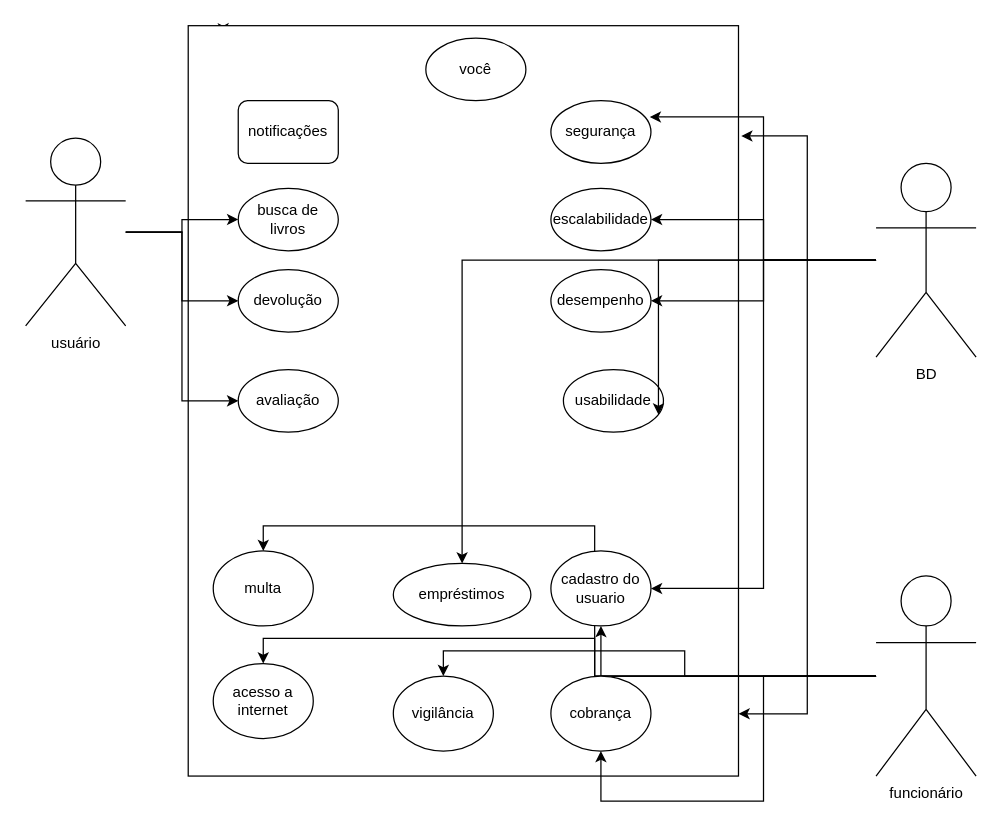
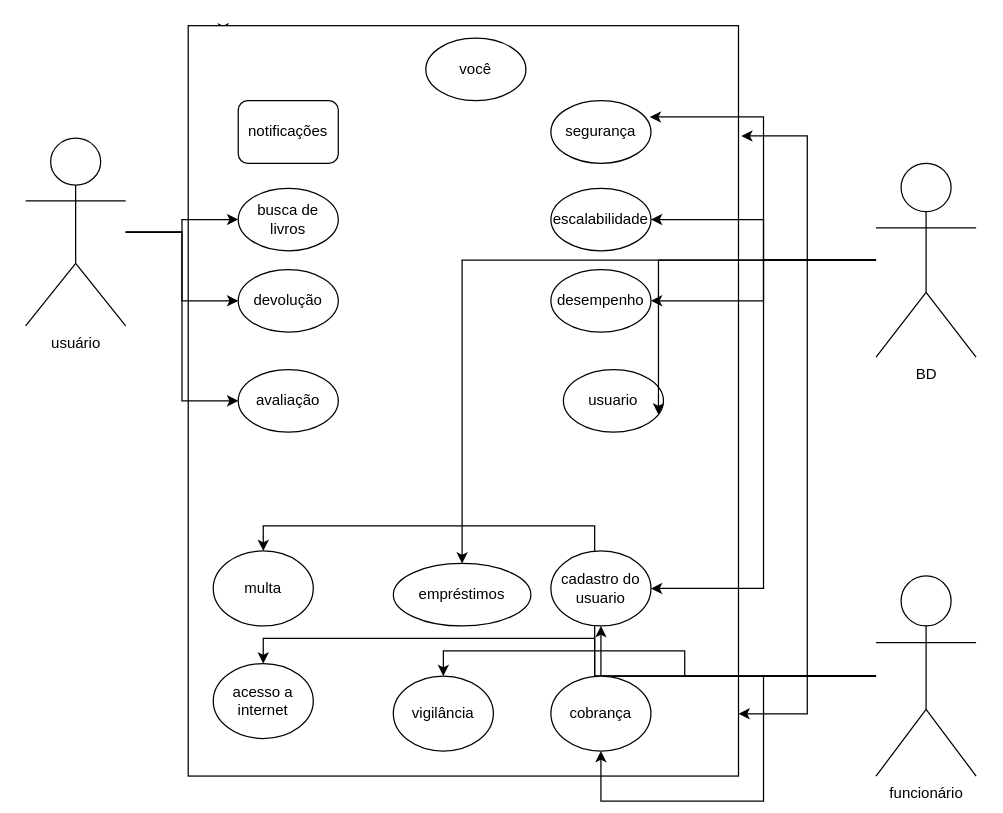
(613, 401) -> (613, 401)
